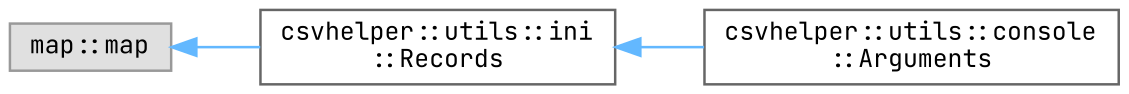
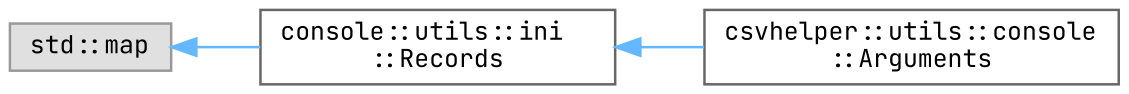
(91, 47) -> (91, 47)
(438, 47) -> (438, 47)
